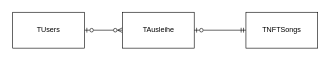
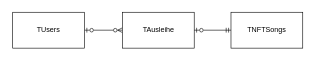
(282, 30) -> (267, 30)
